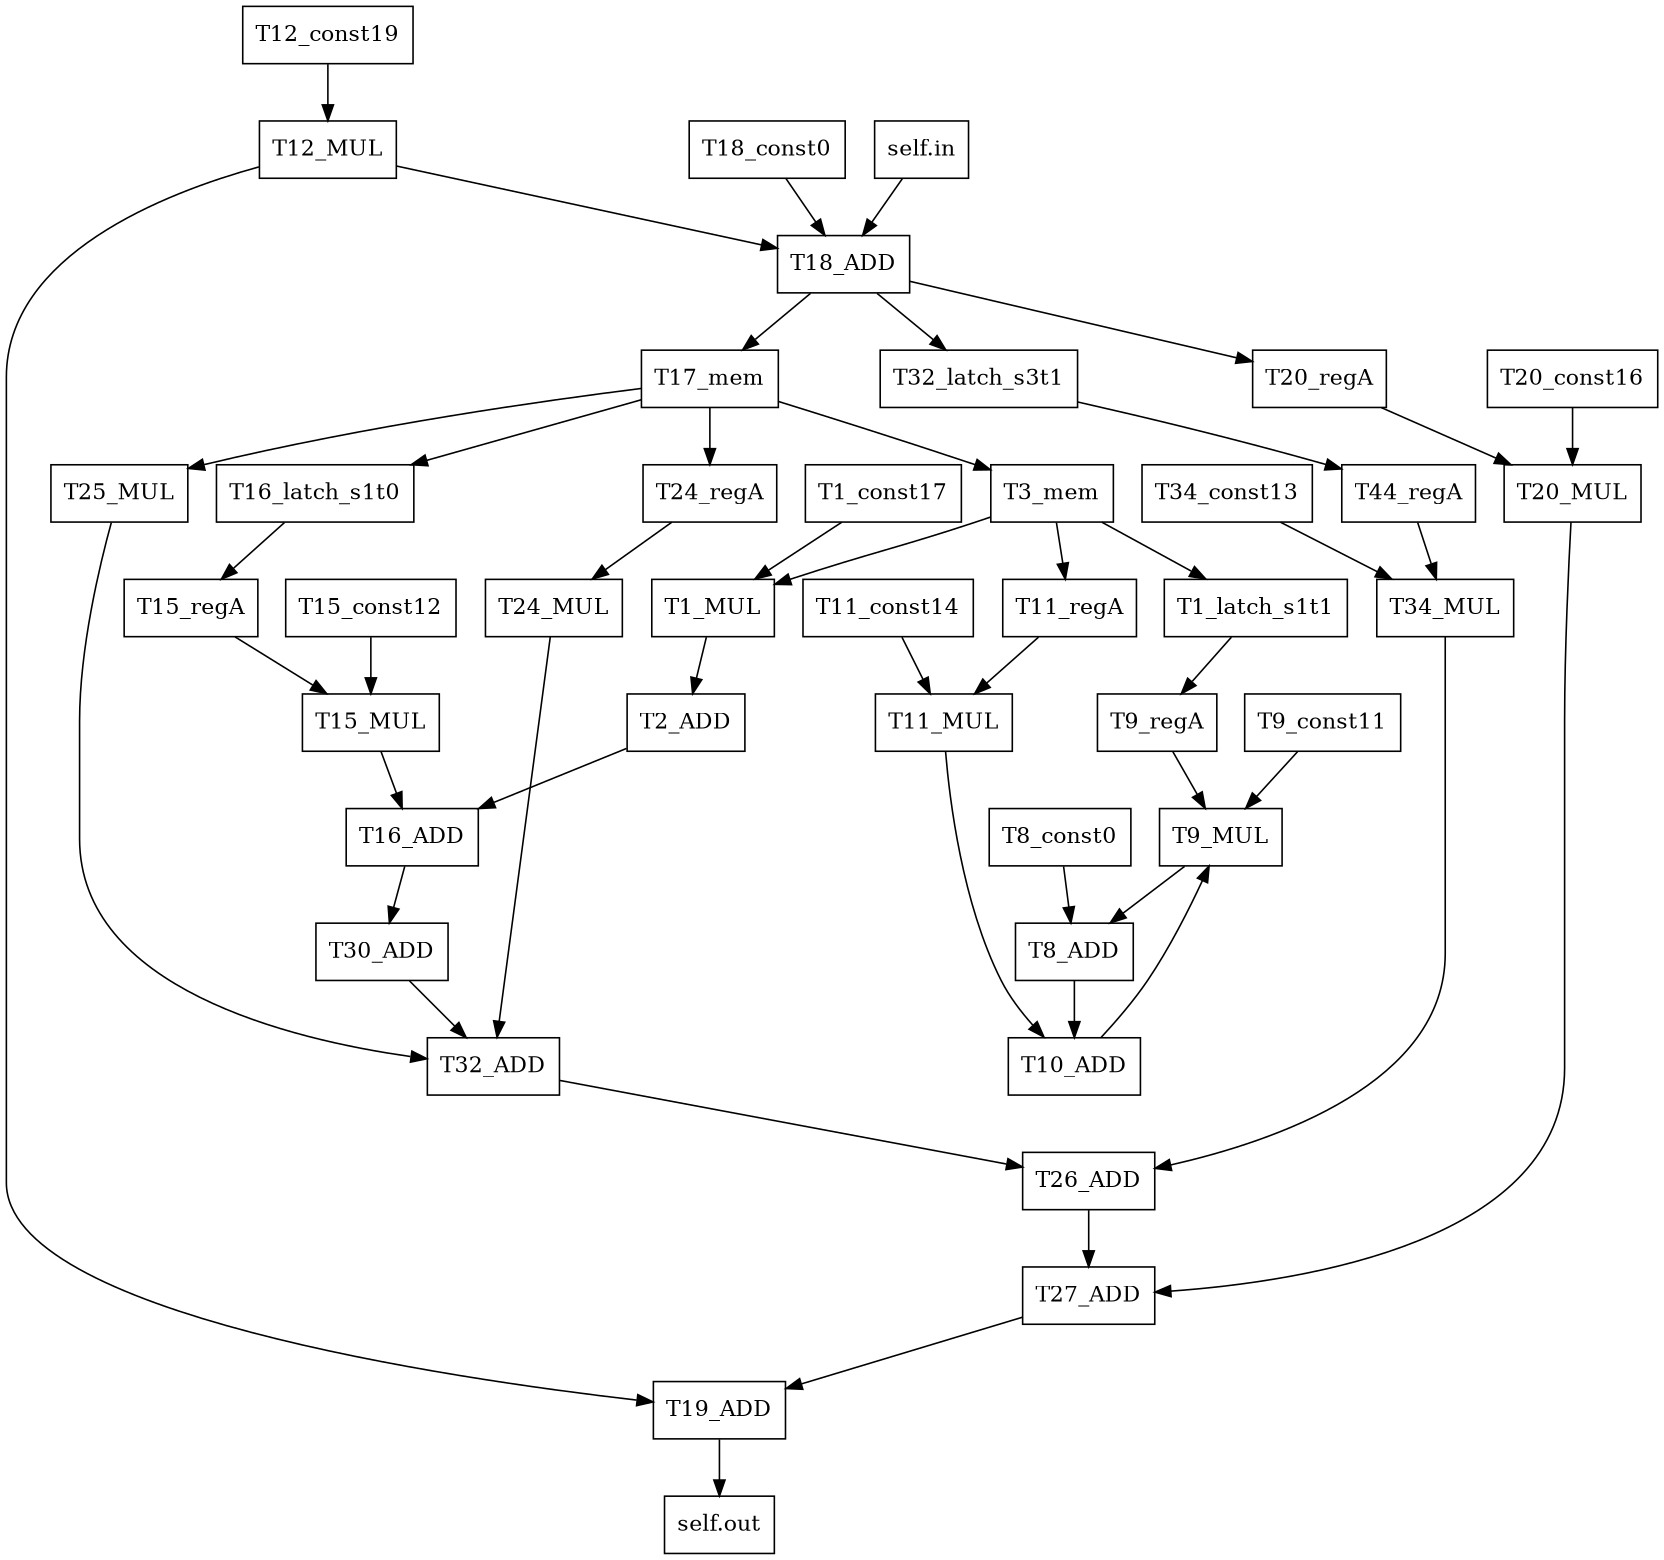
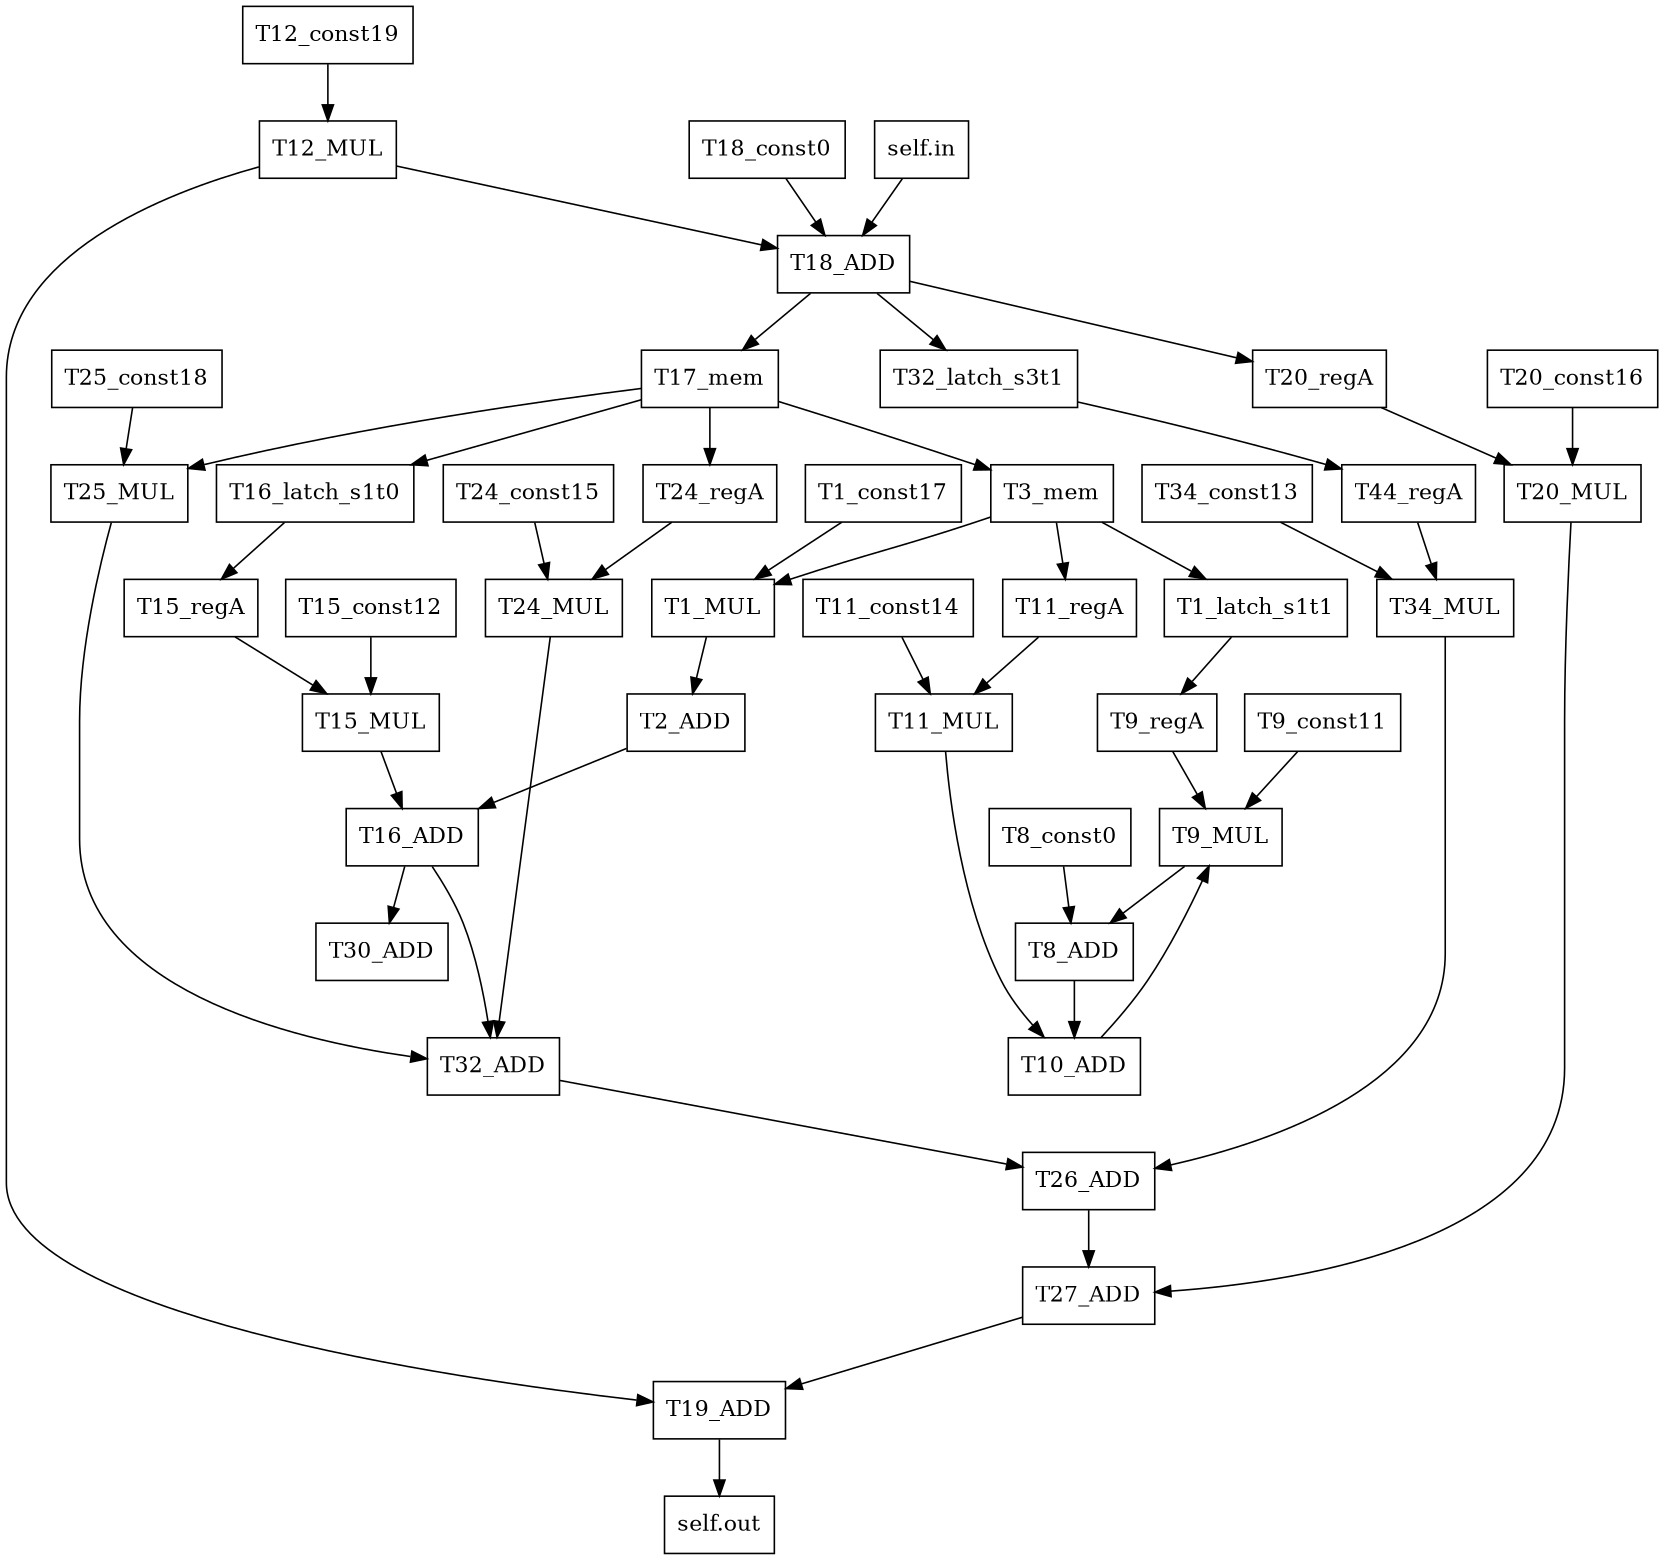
none -> (137, 379)
none -> (528, 493)
(432, 1004) -> (469, 940)
